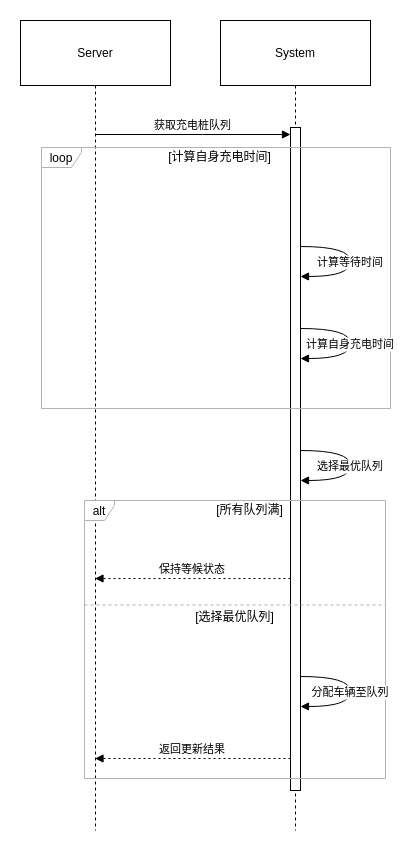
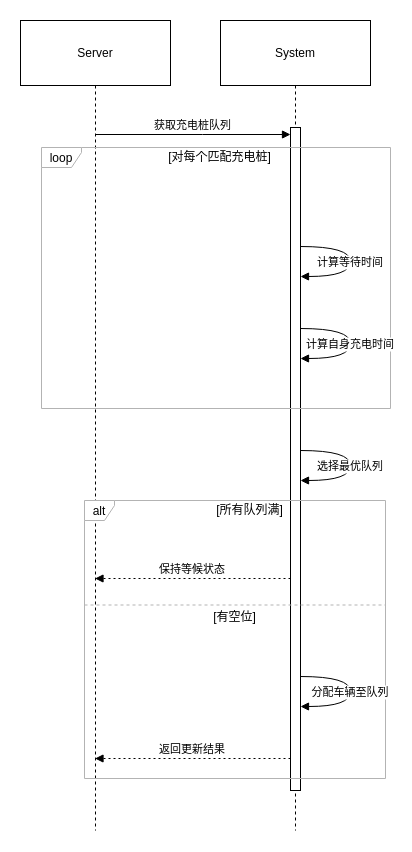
(220, 158) -> (220, 158)
(235, 618) -> (235, 618)
